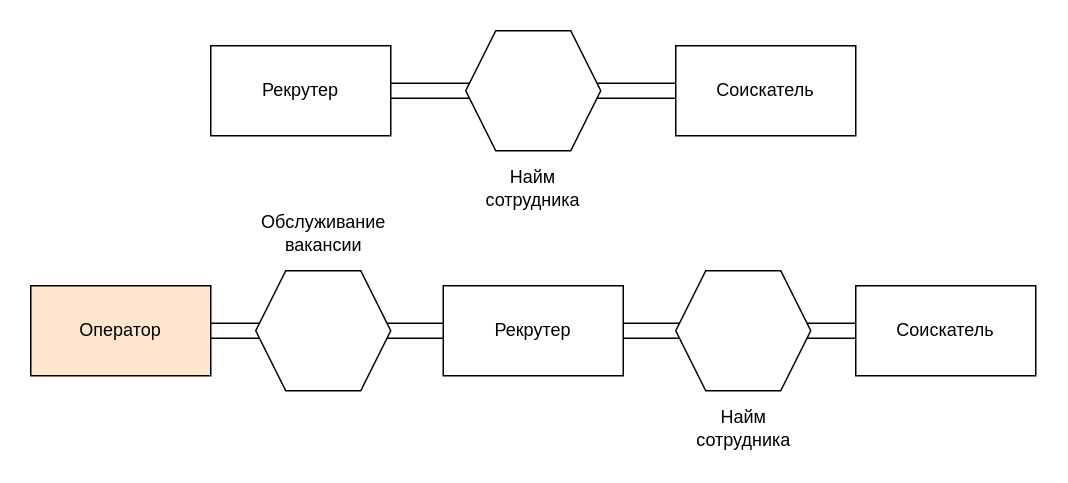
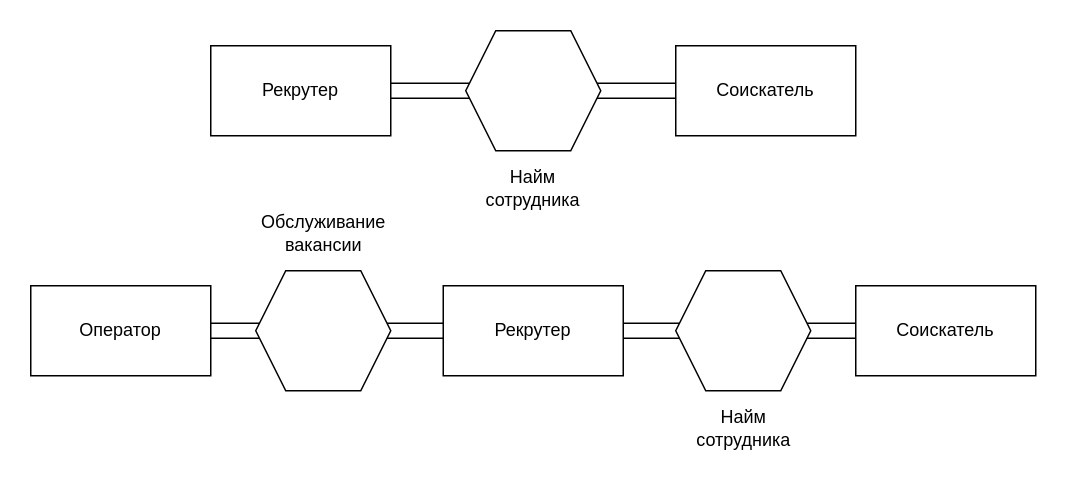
(121, 331) -> (121, 331)
